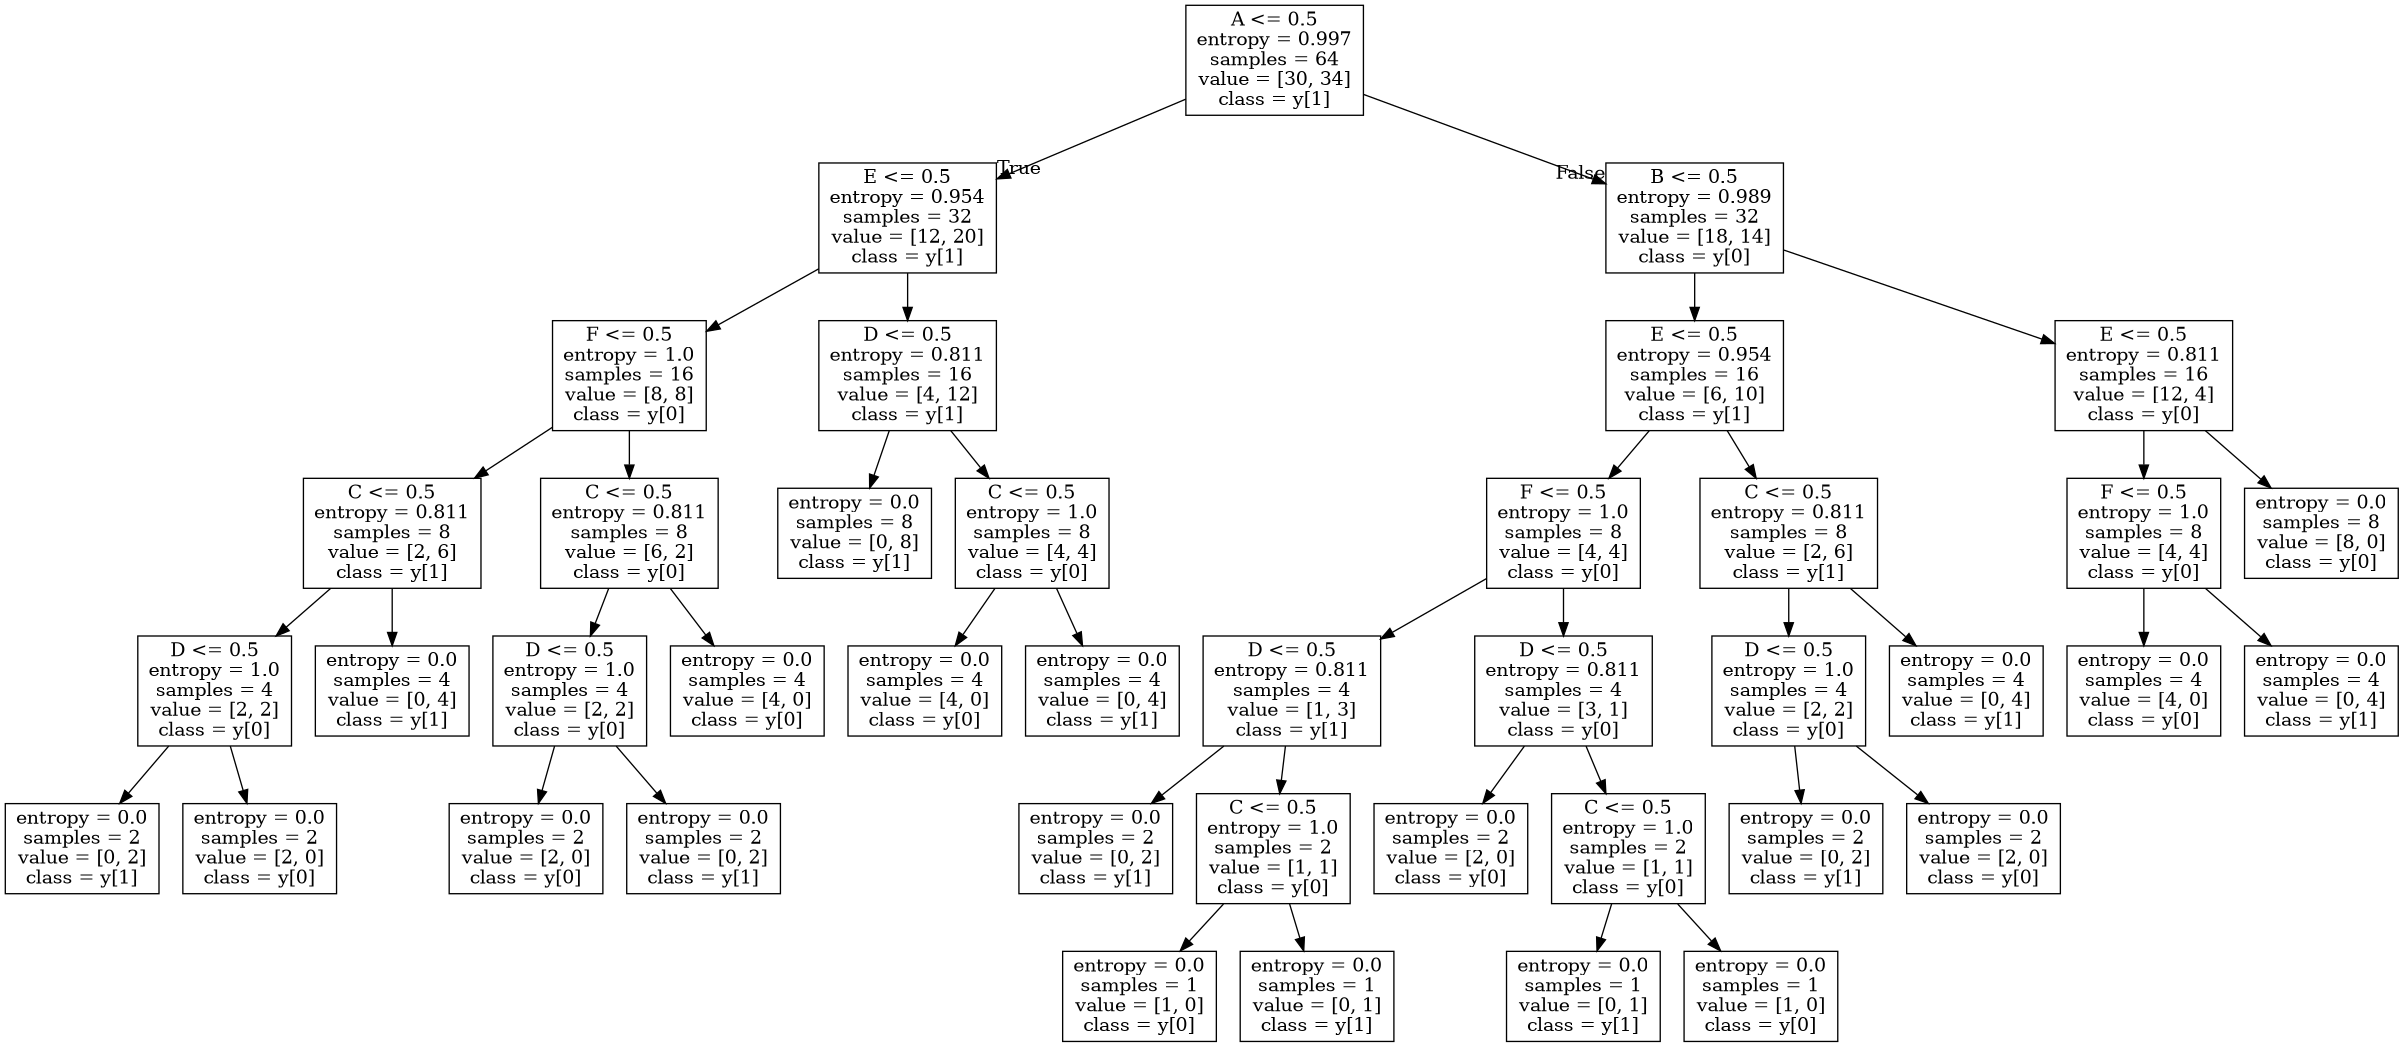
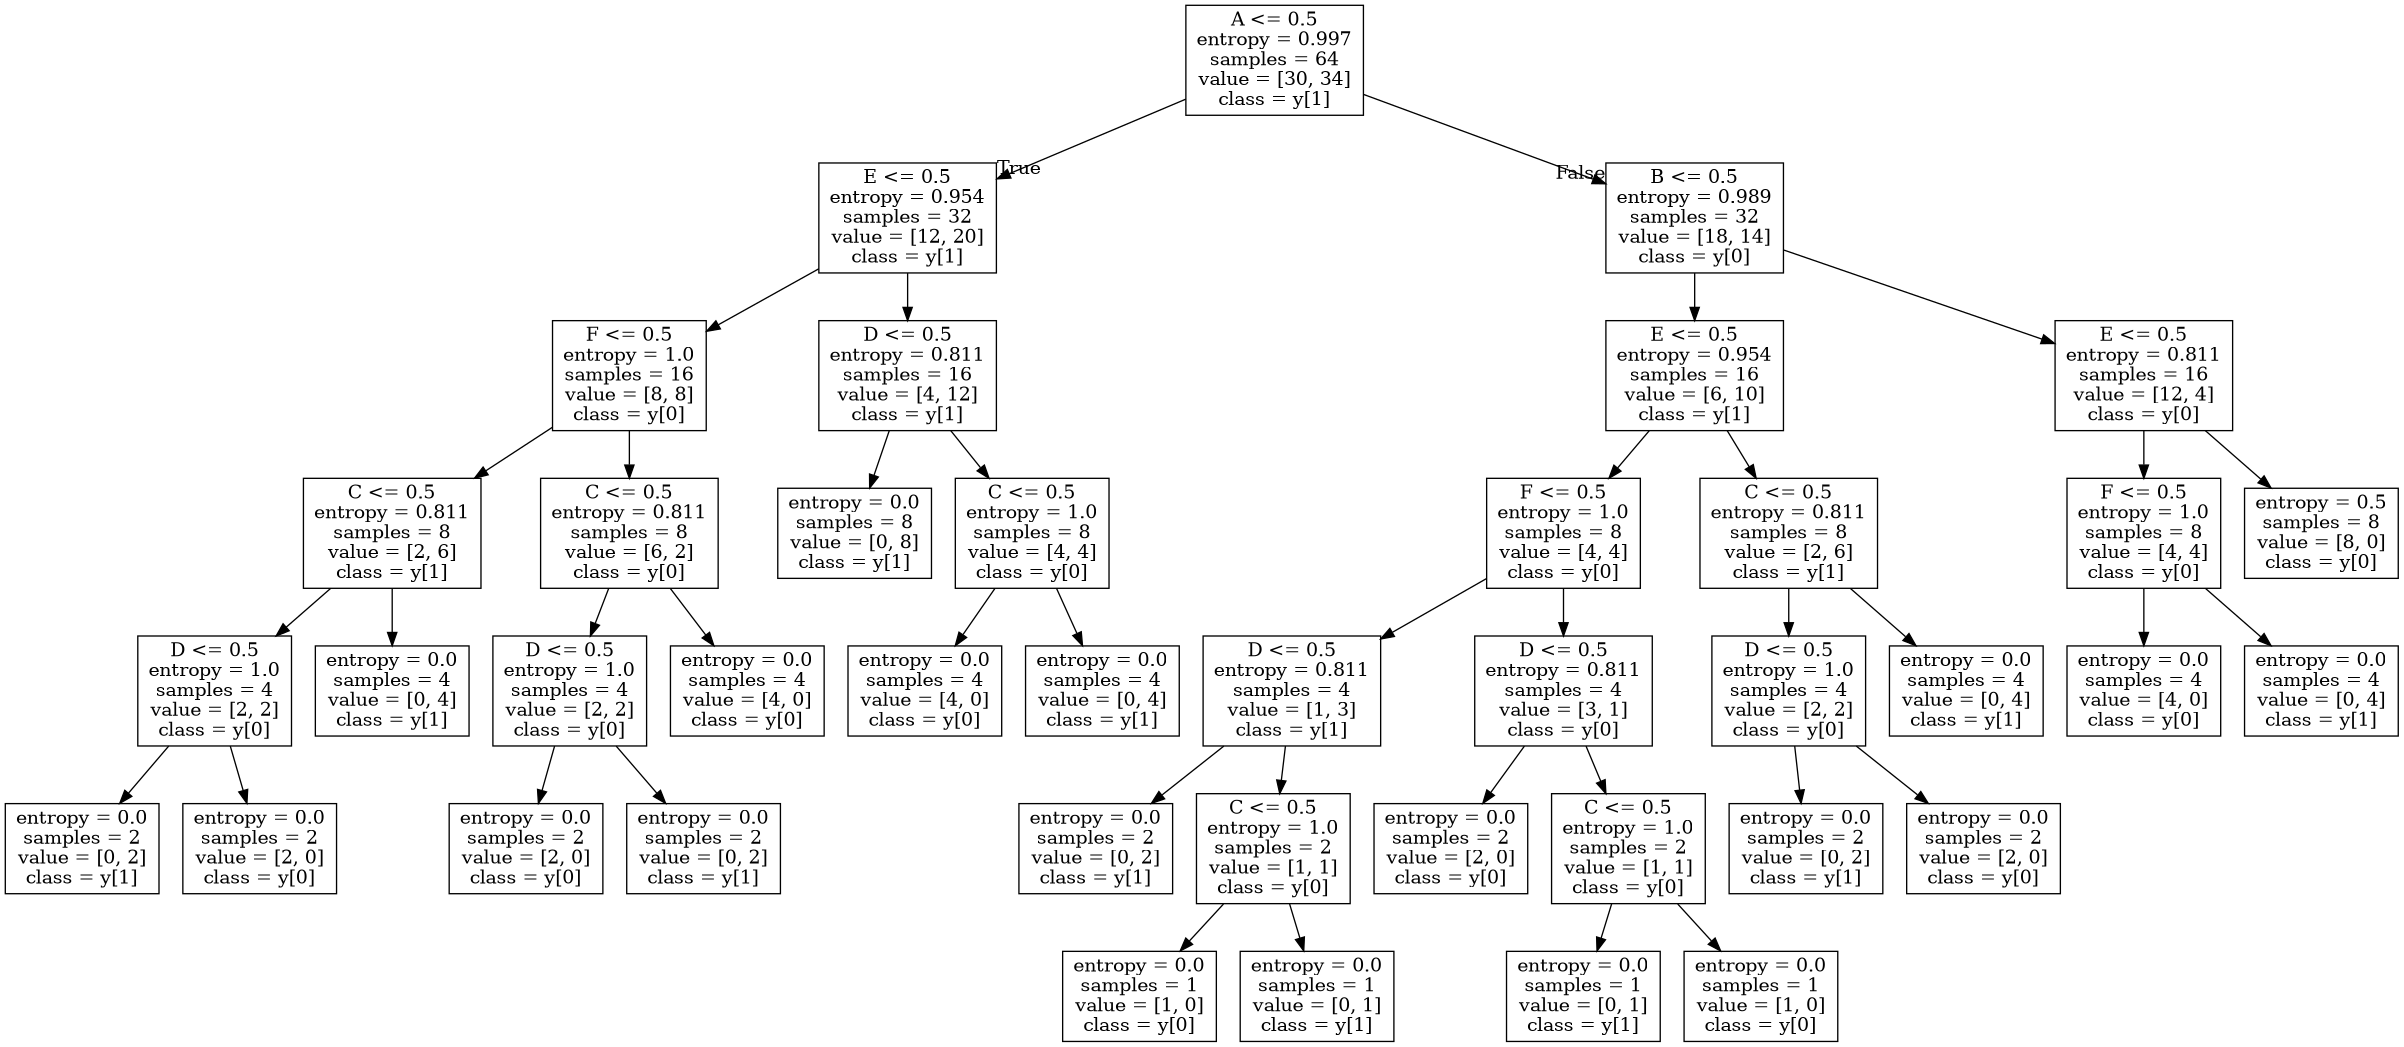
(2321, 533) -> (2321, 533)
